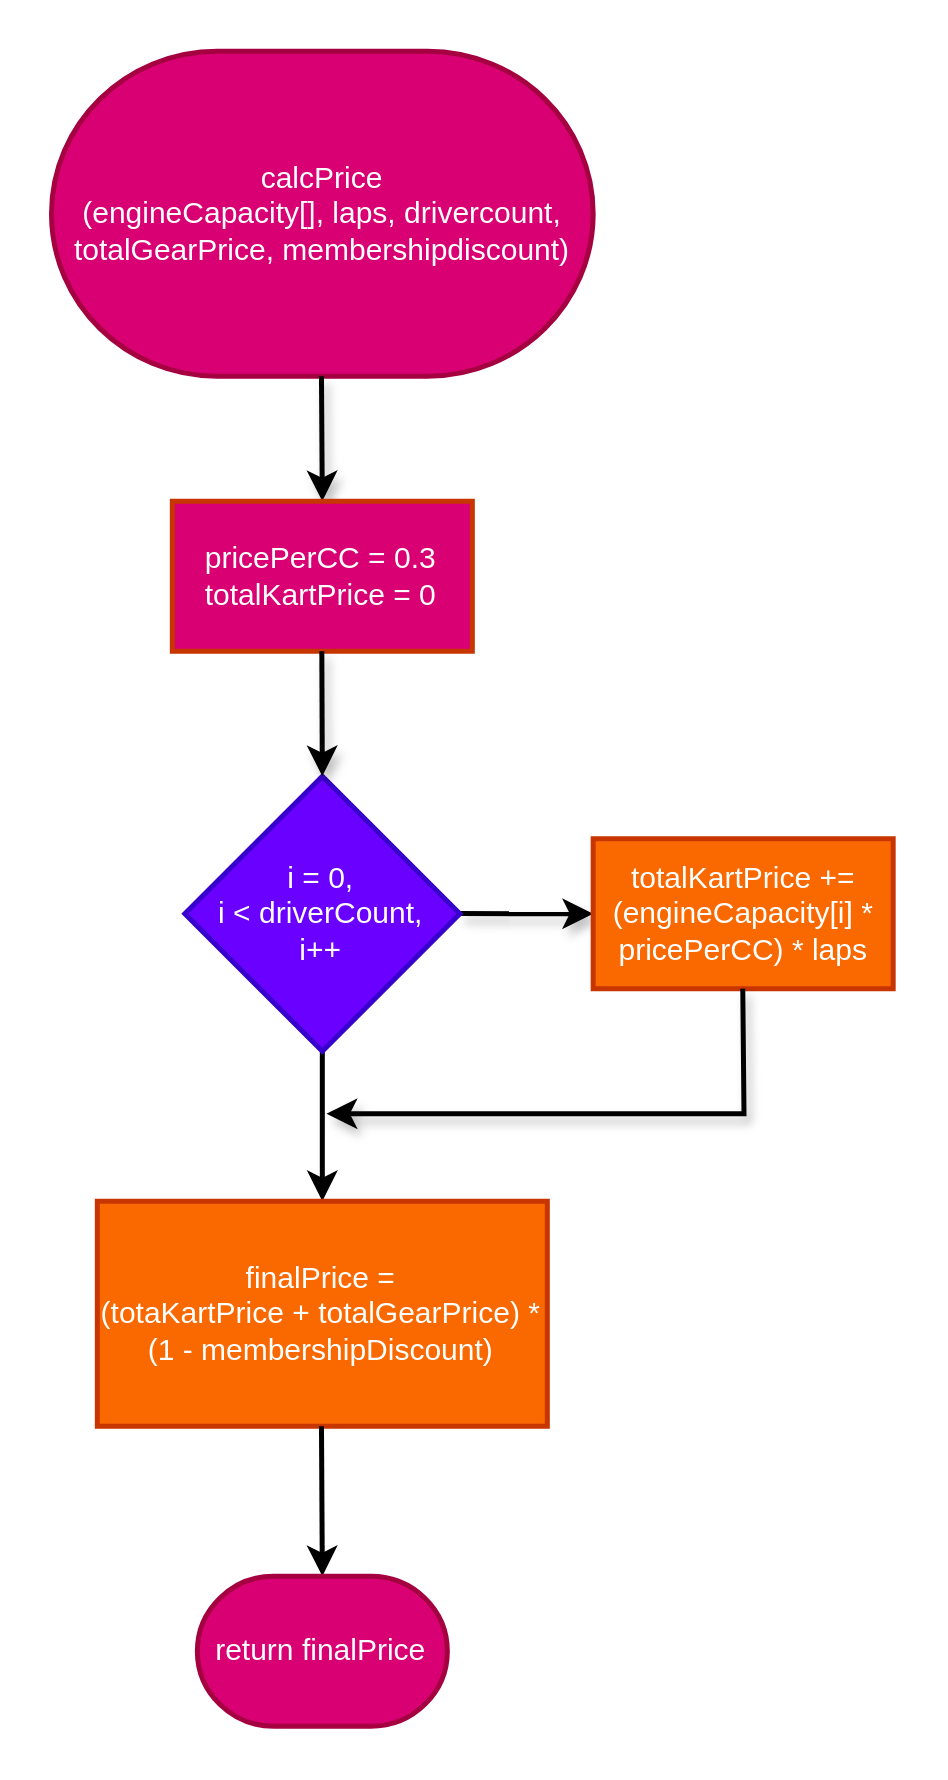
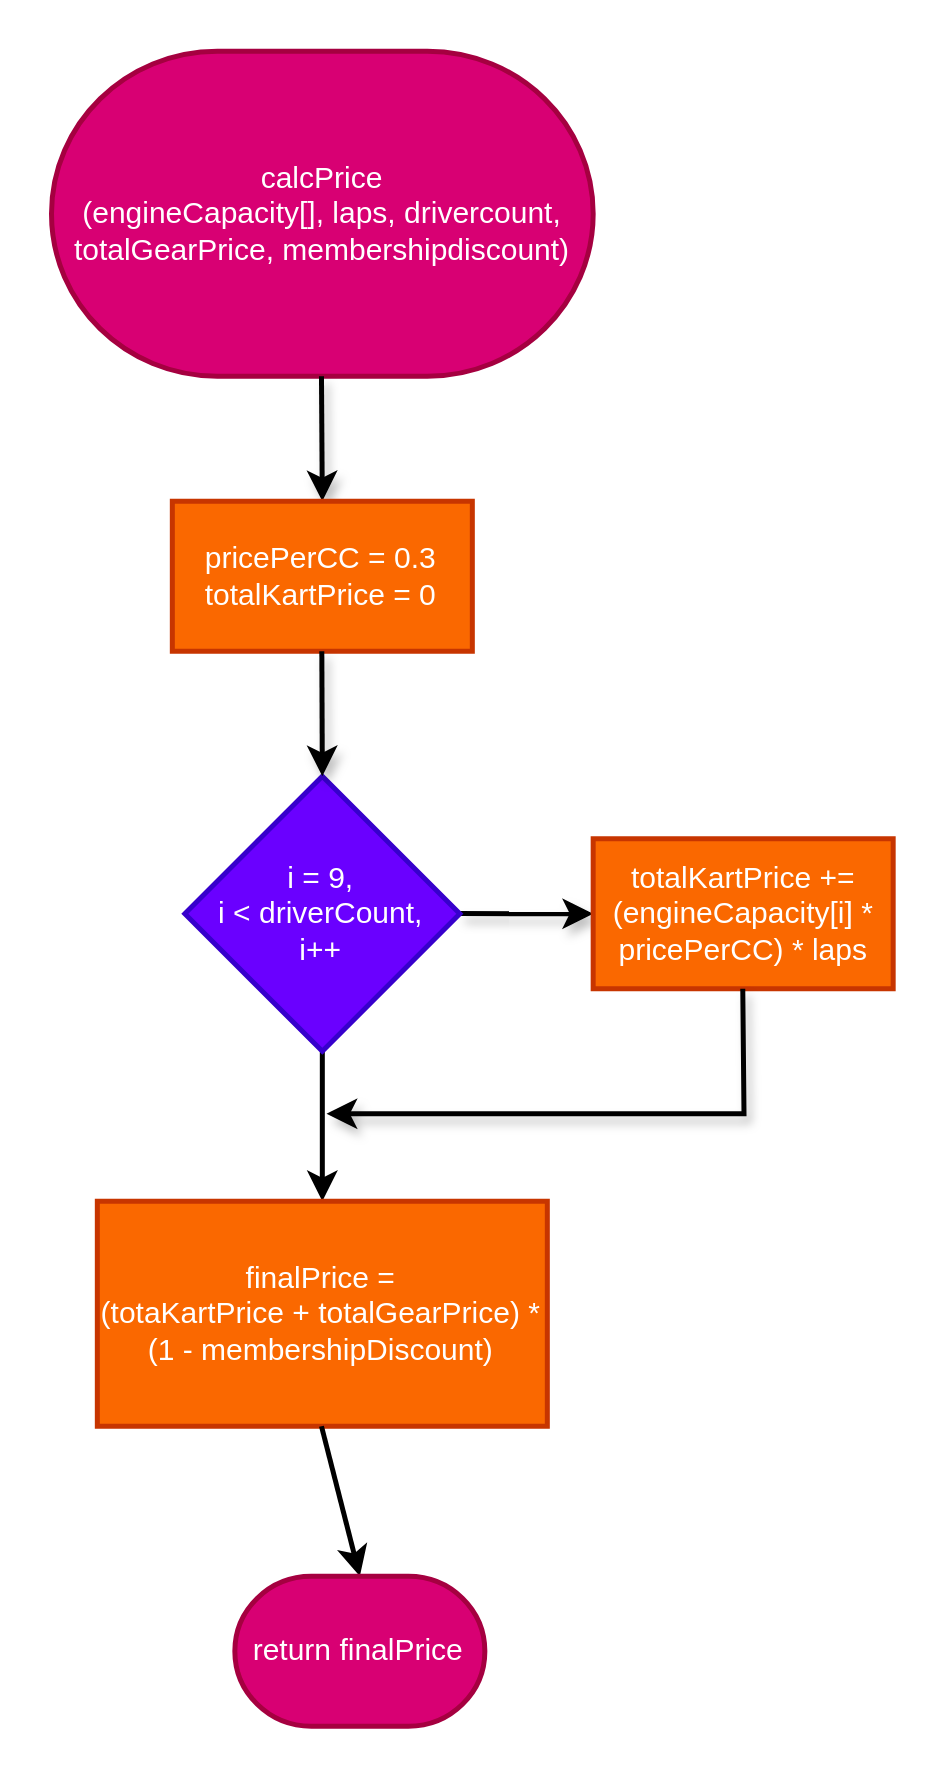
(322, 576) -> (322, 576)
(321, 914) -> (321, 914)
(322, 1651) -> (360, 1651)
